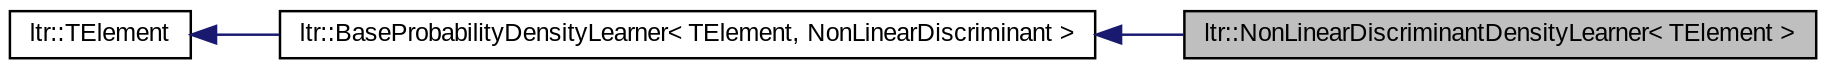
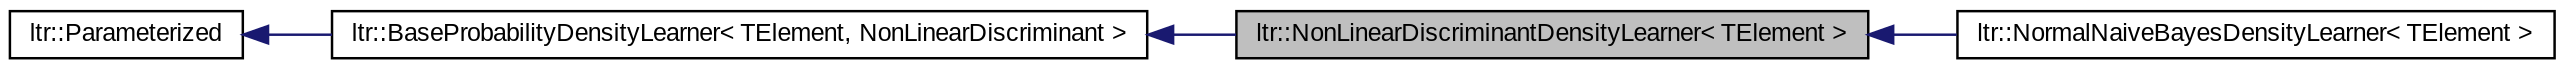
(100, 35) -> (126, 35)
none -> (2256, 35)
